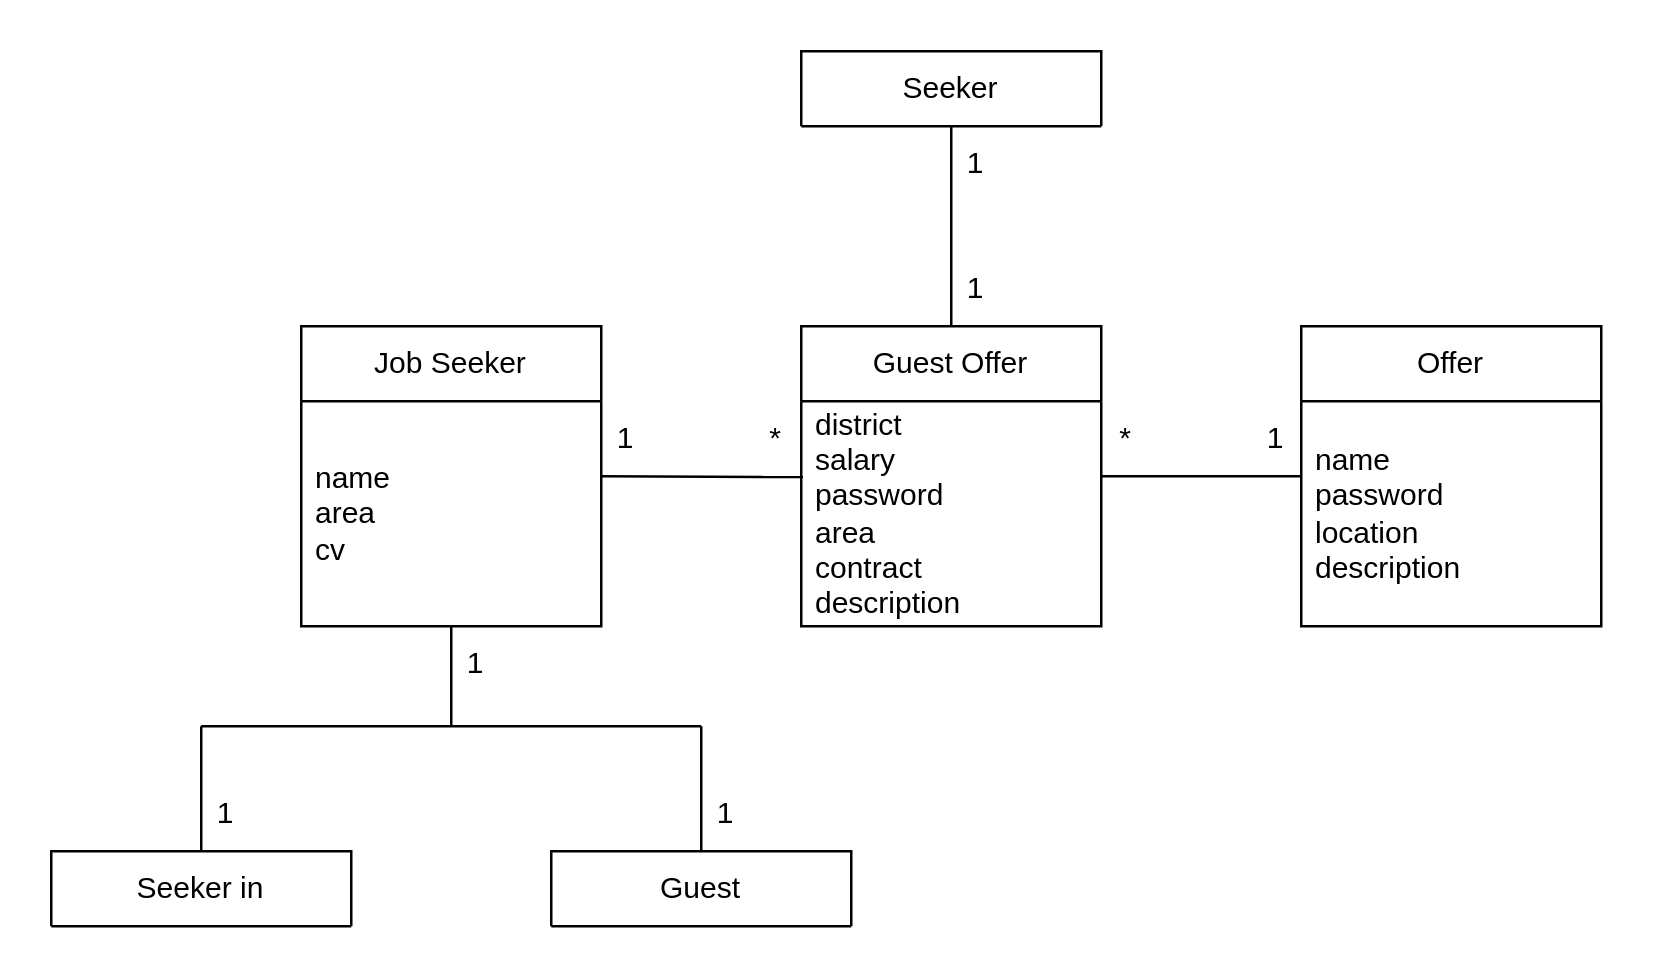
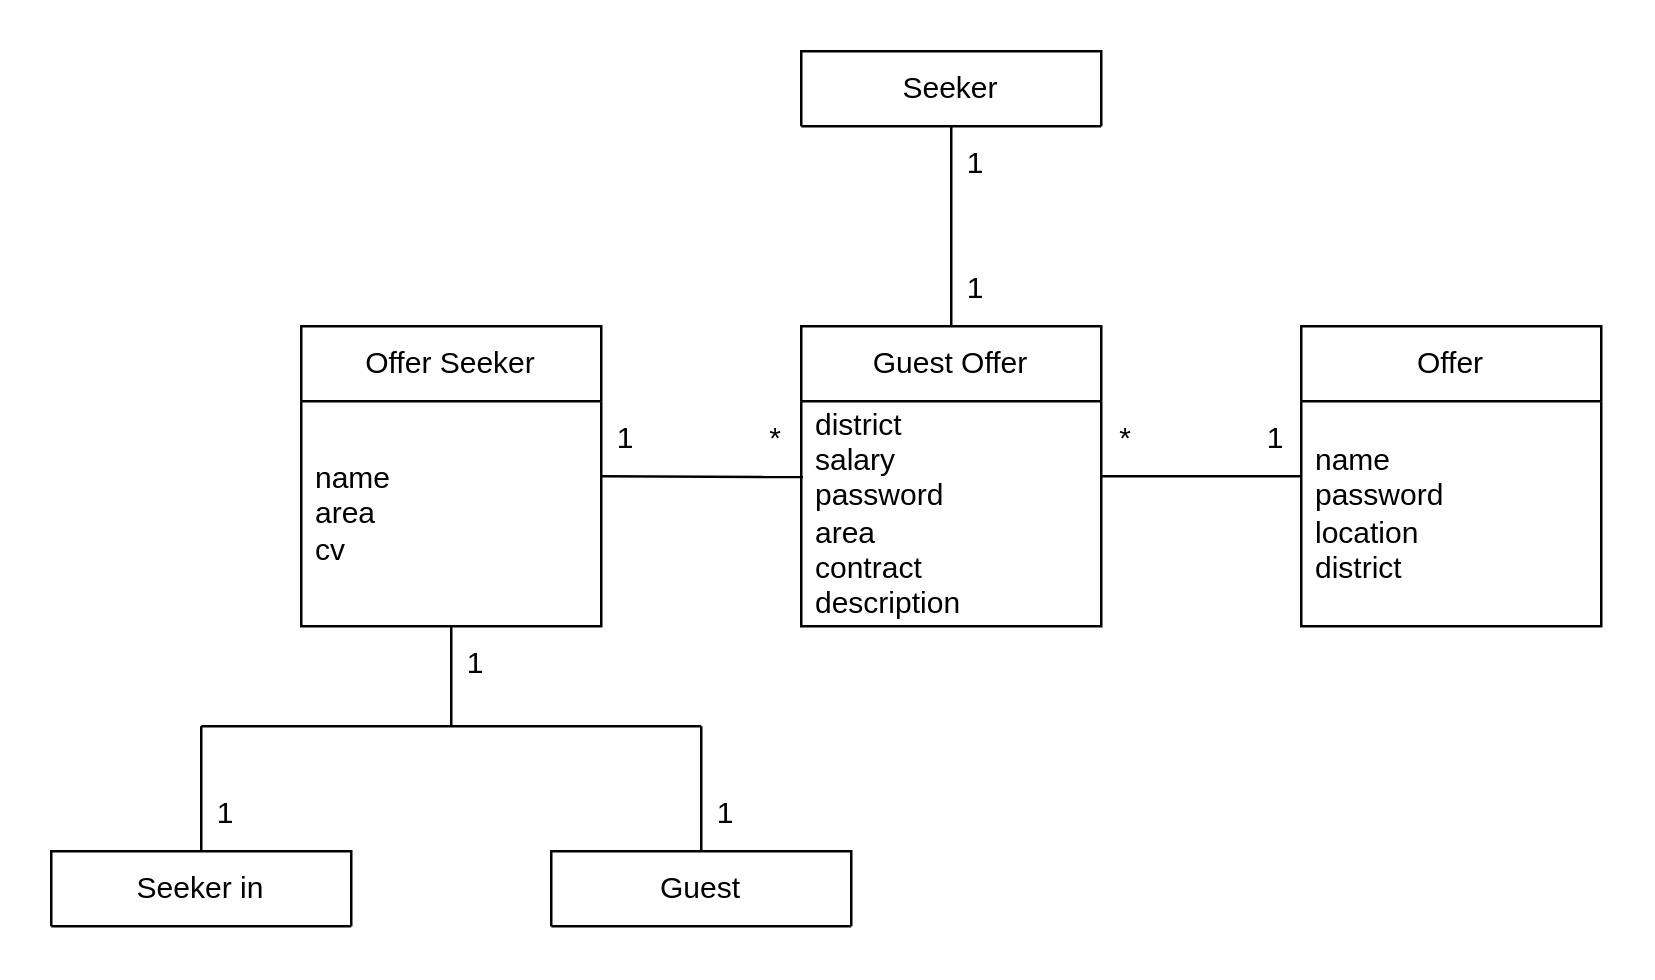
(451, 364) -> (451, 364)
(1401, 514) -> (1383, 514)
